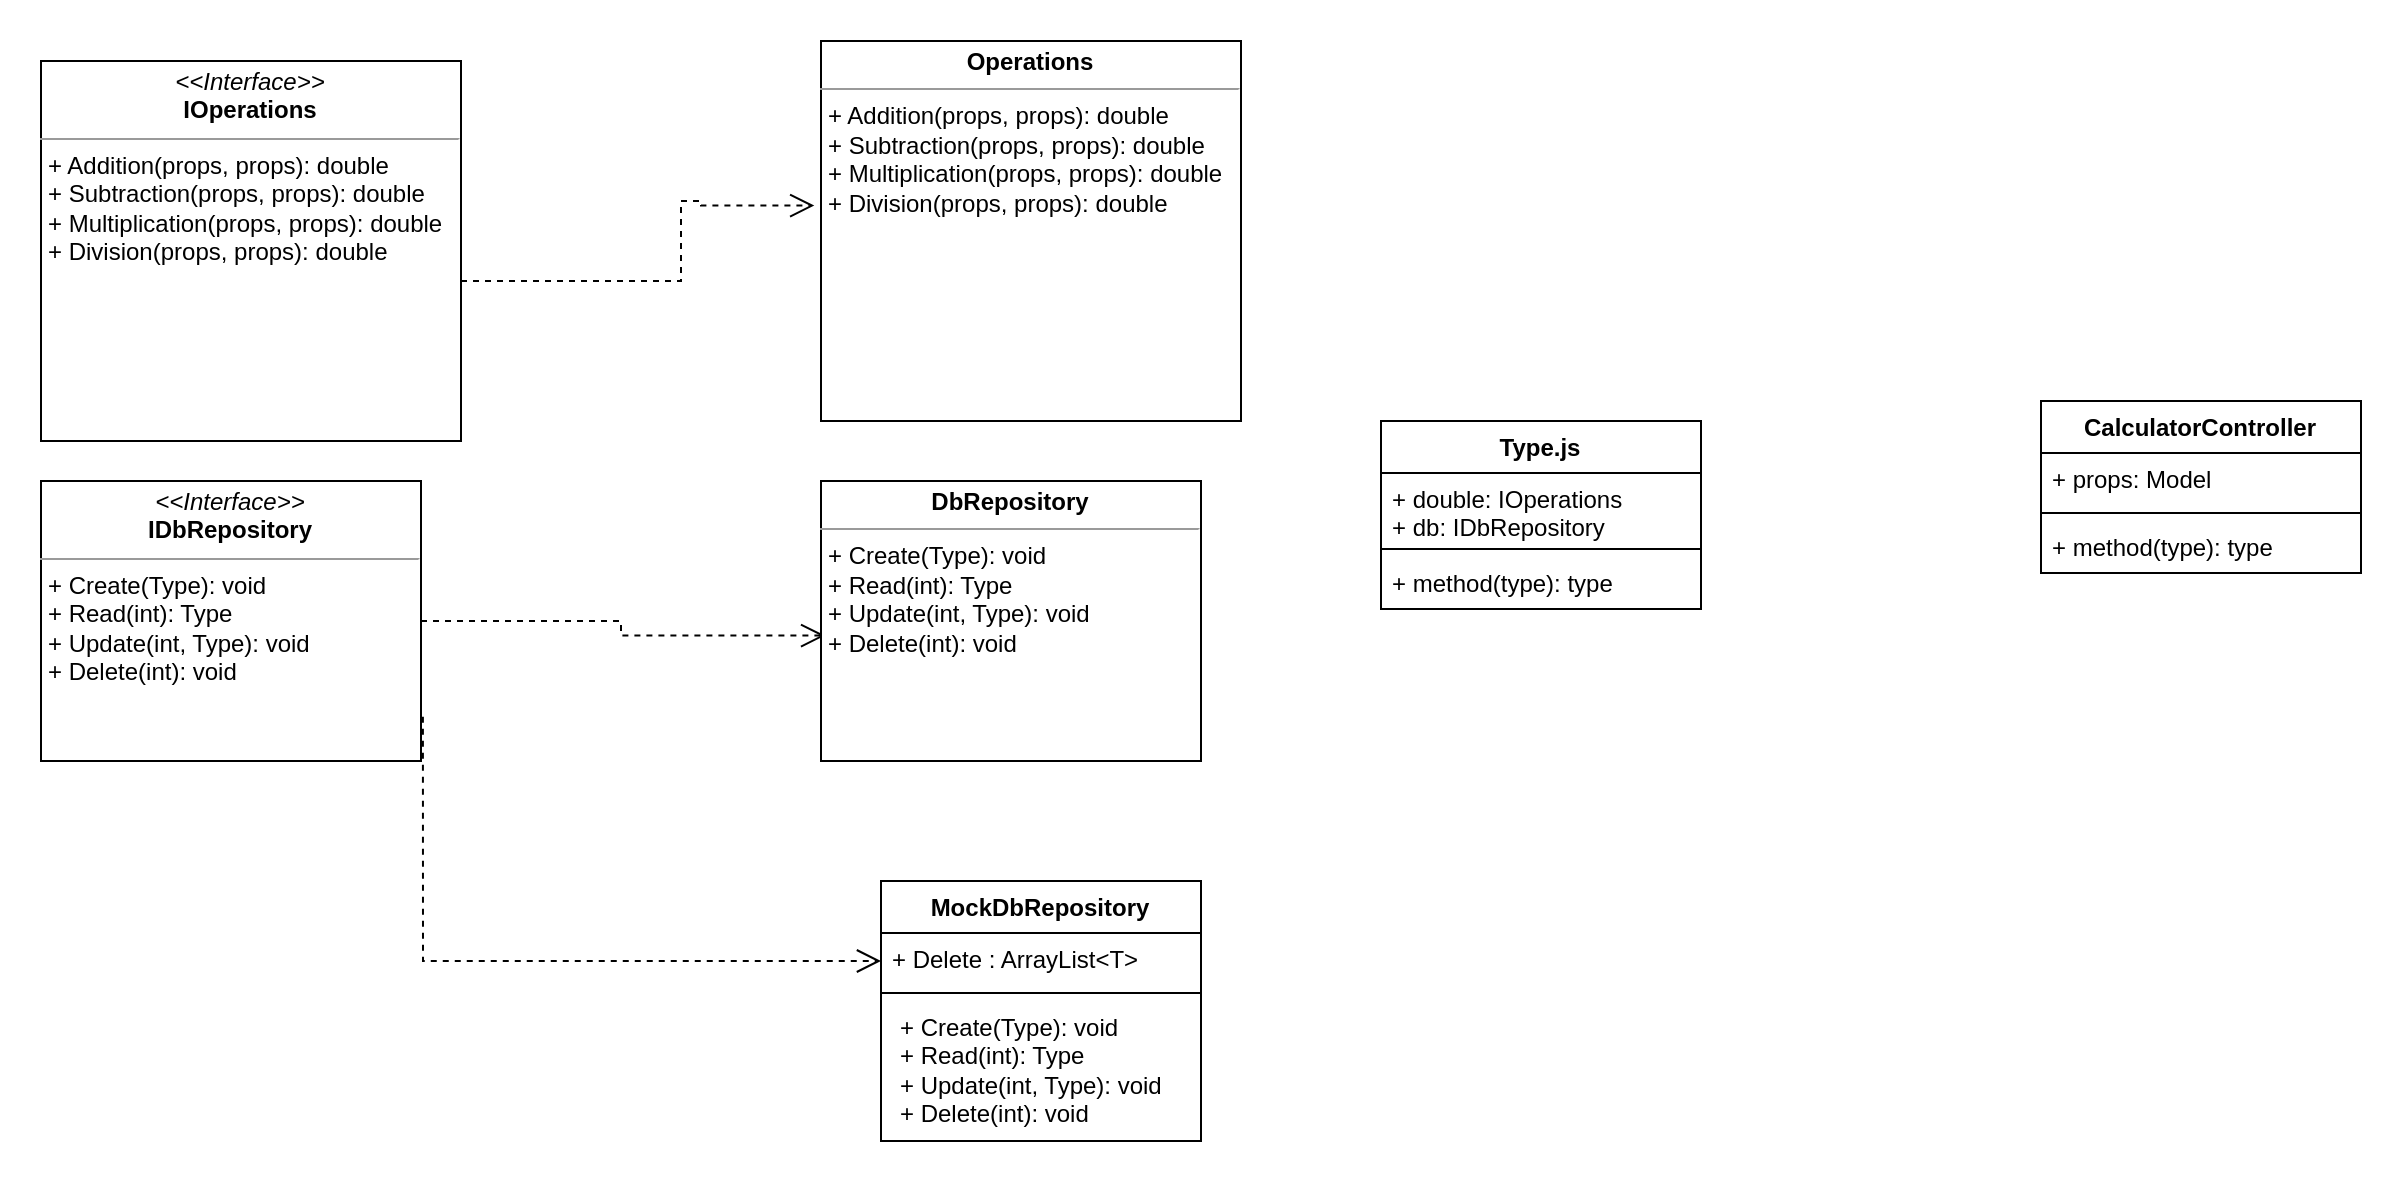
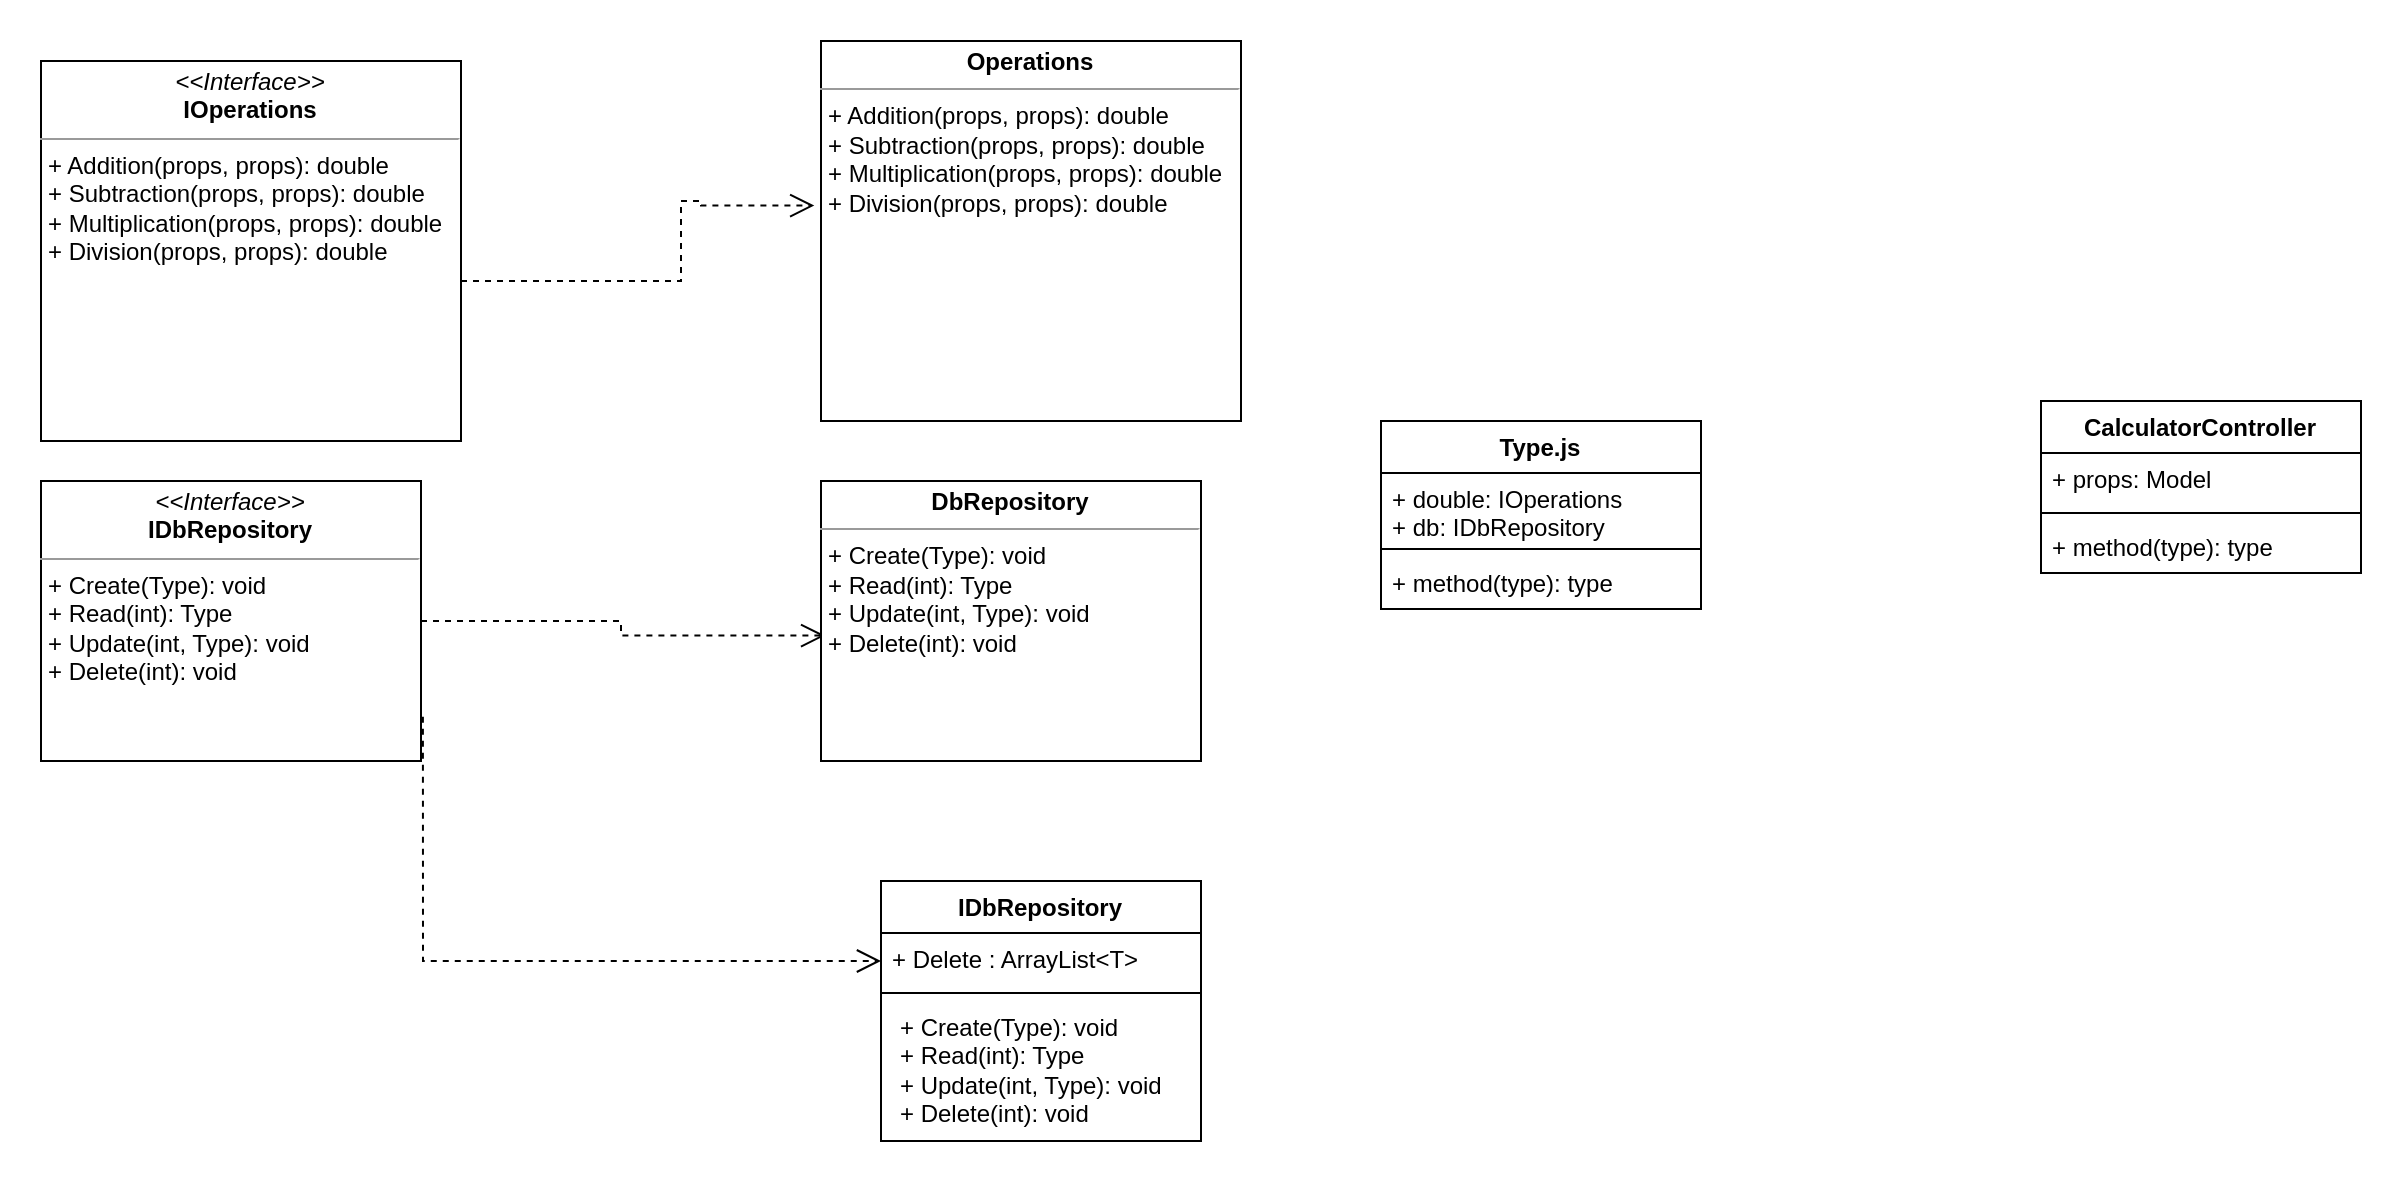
(1041, 909) -> (1041, 909)
